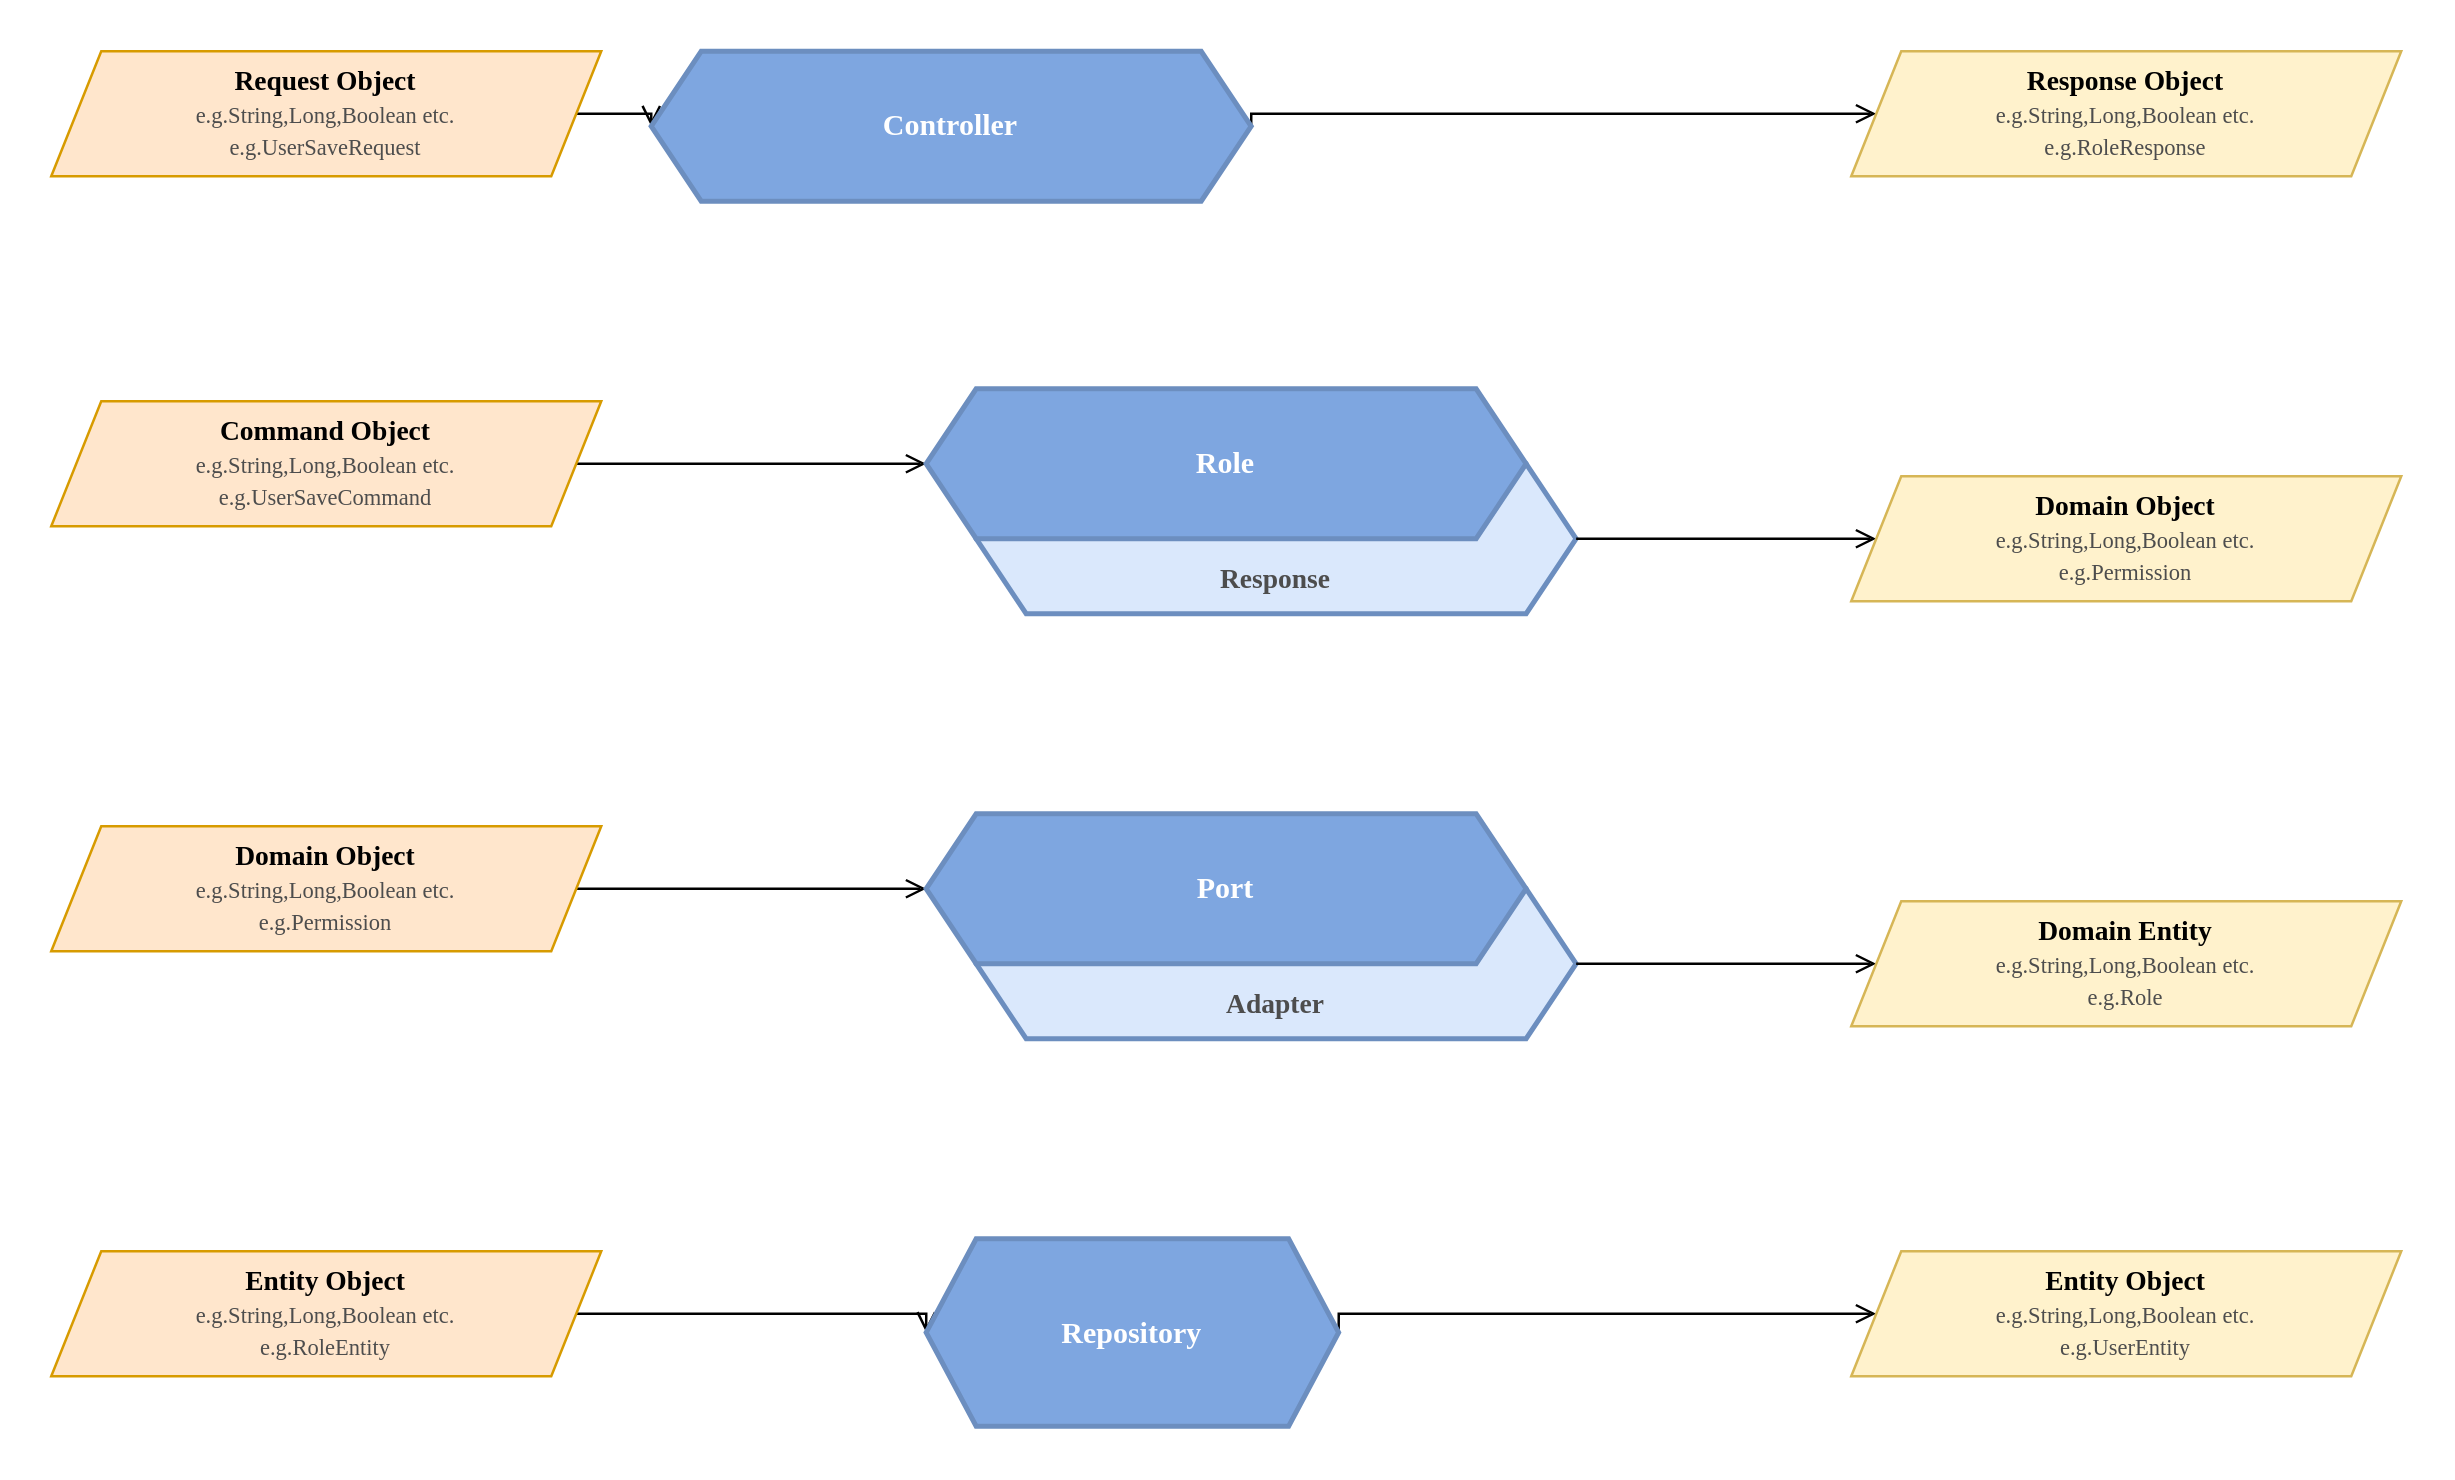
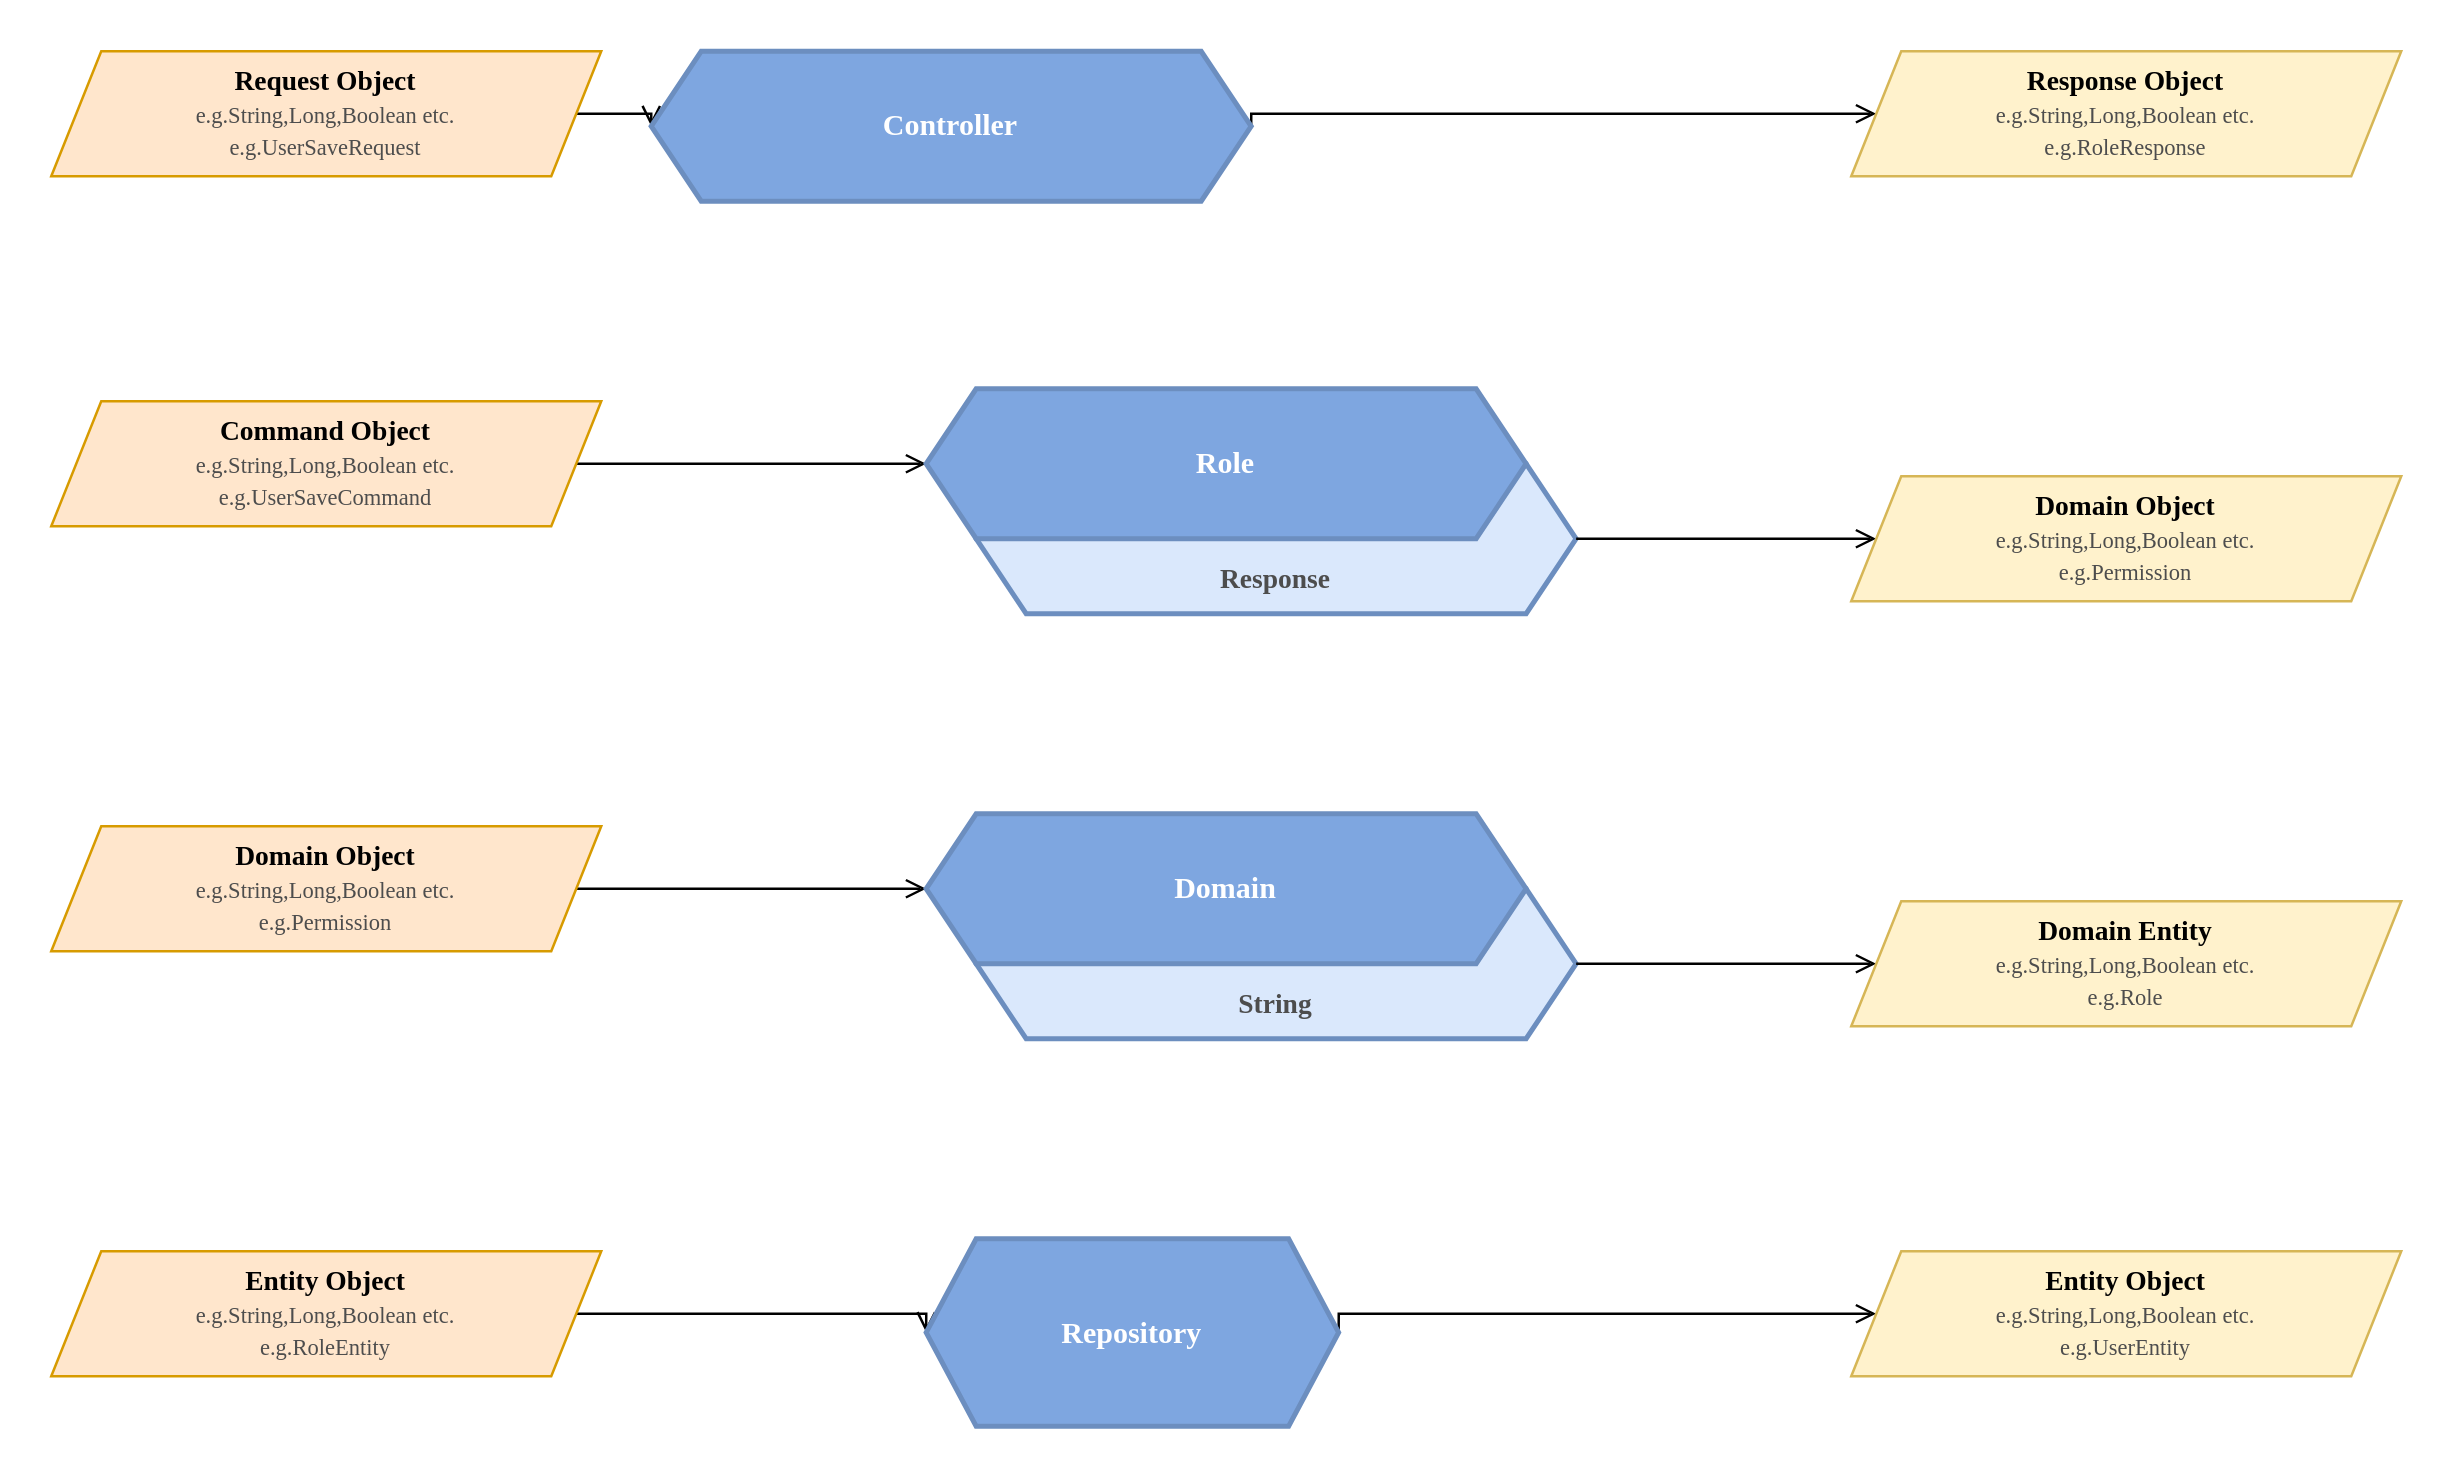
(1226, 889) -> (1226, 889)
(1276, 1013) -> (1276, 1013)
